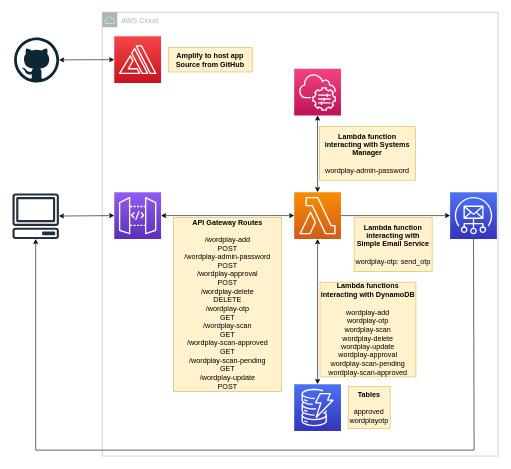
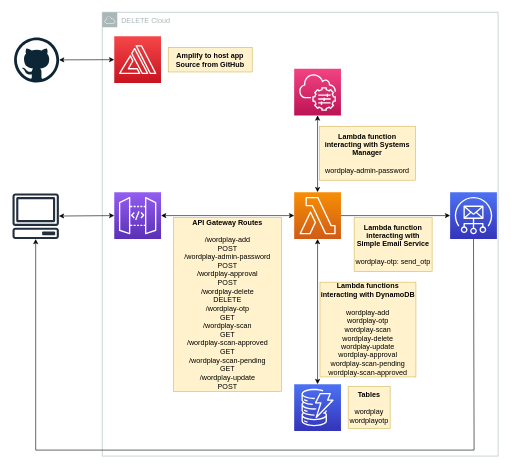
(138, 21) -> (144, 21)
(369, 408) -> (369, 408)
